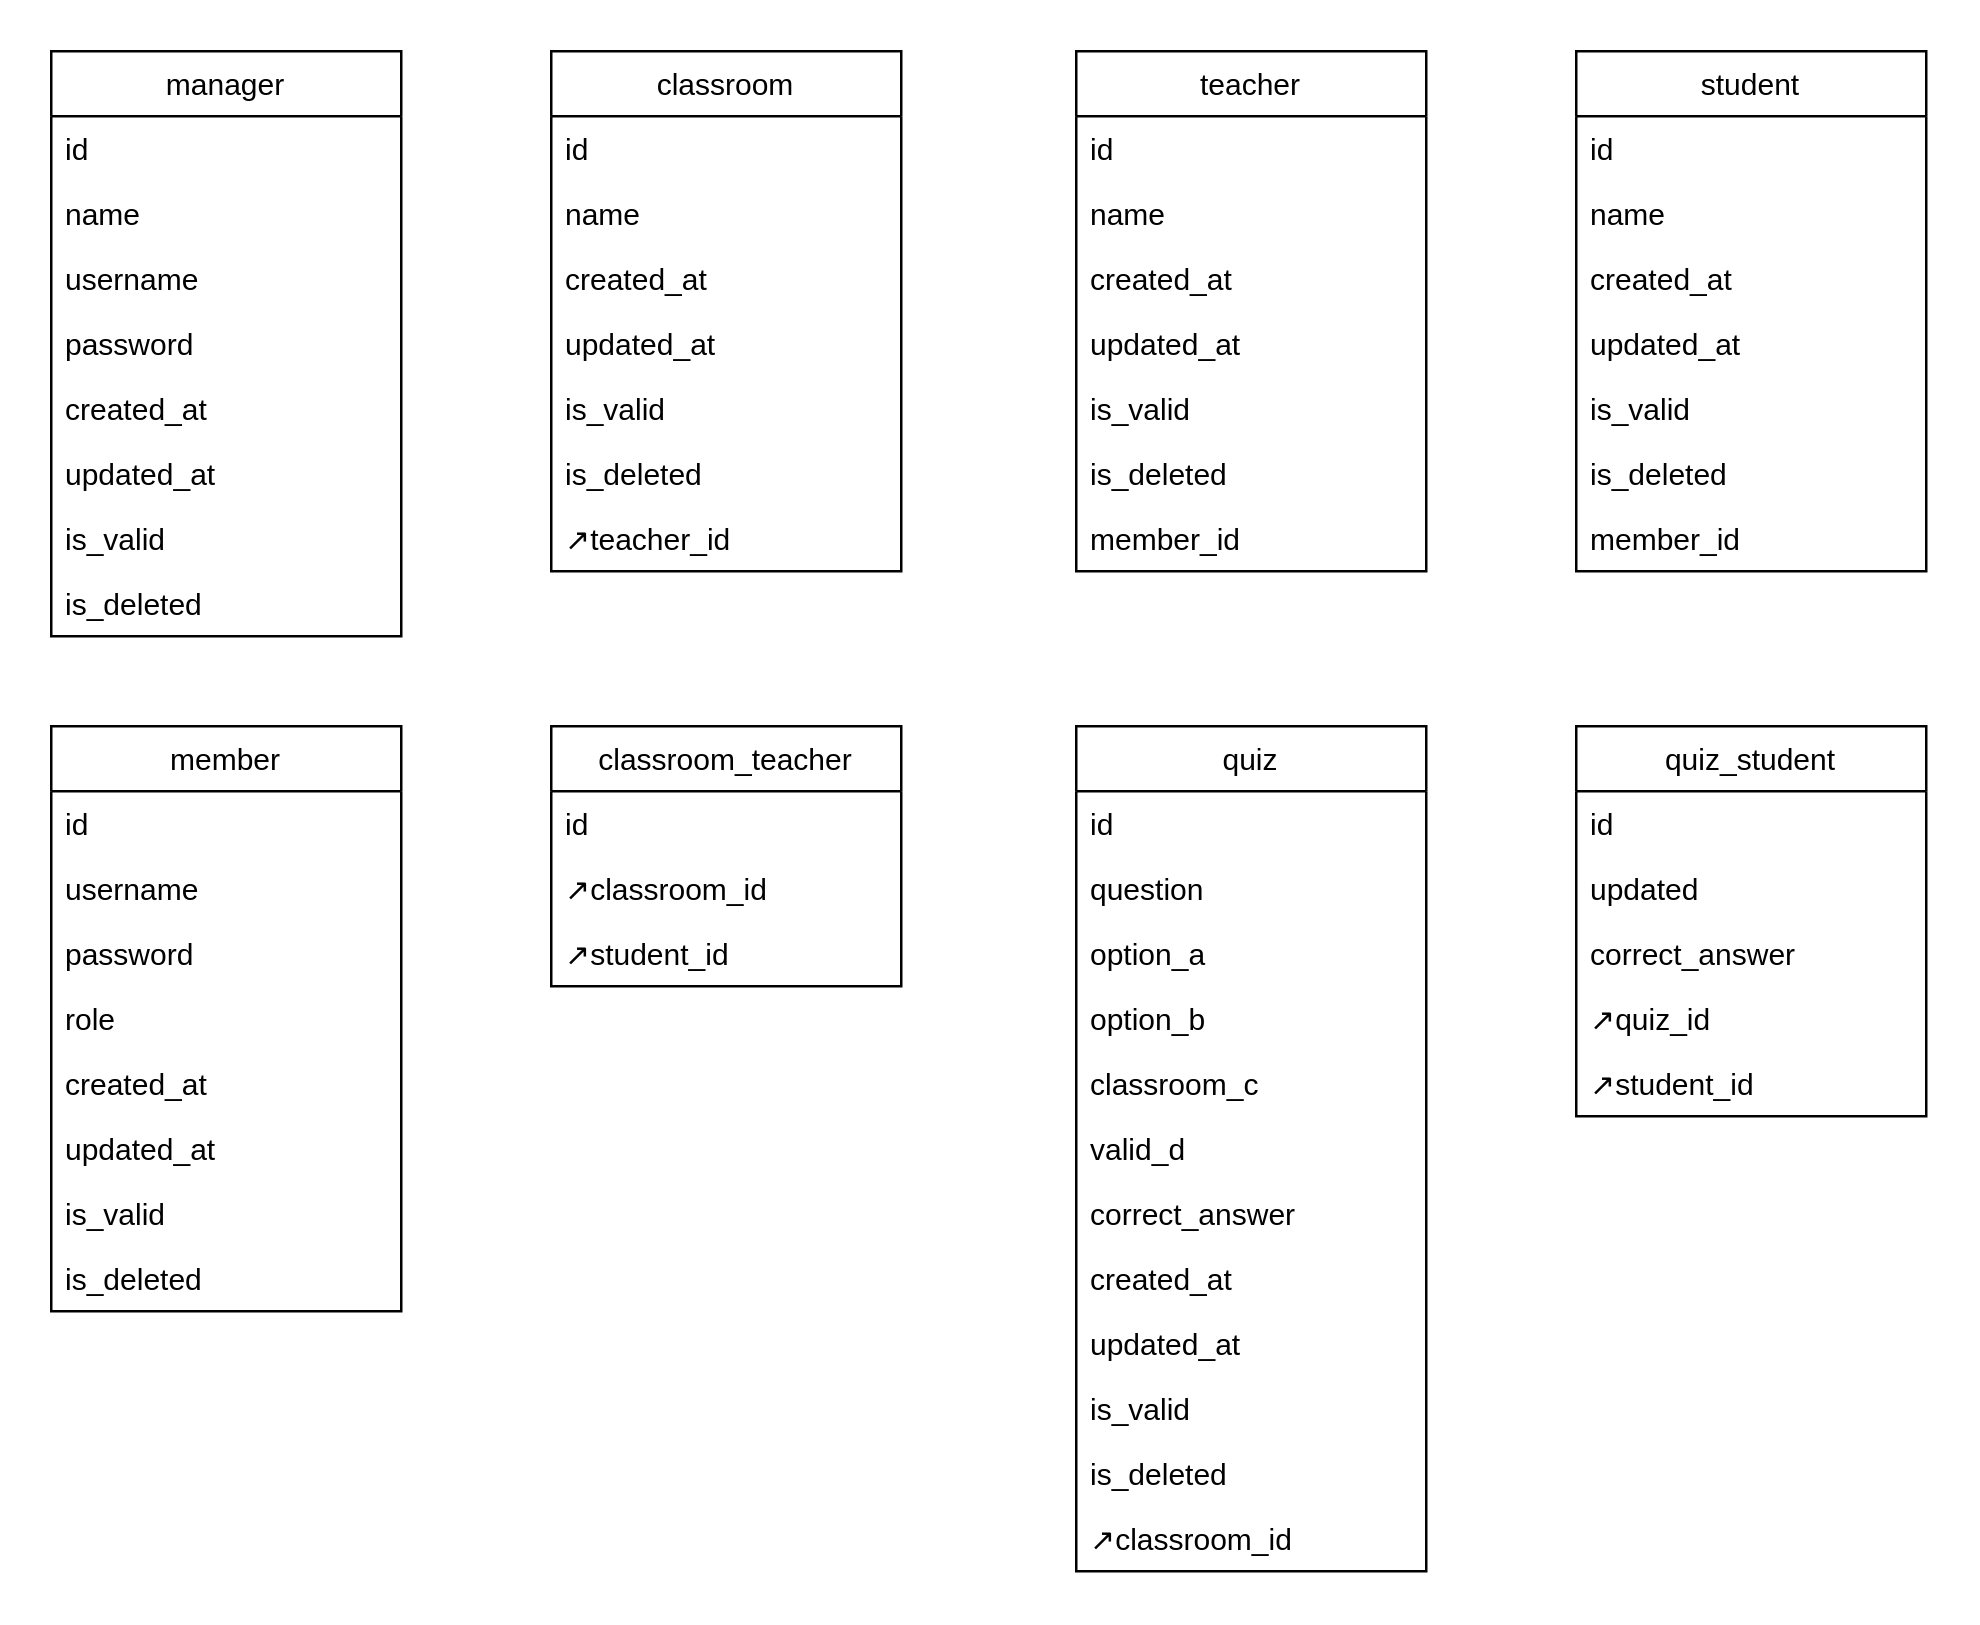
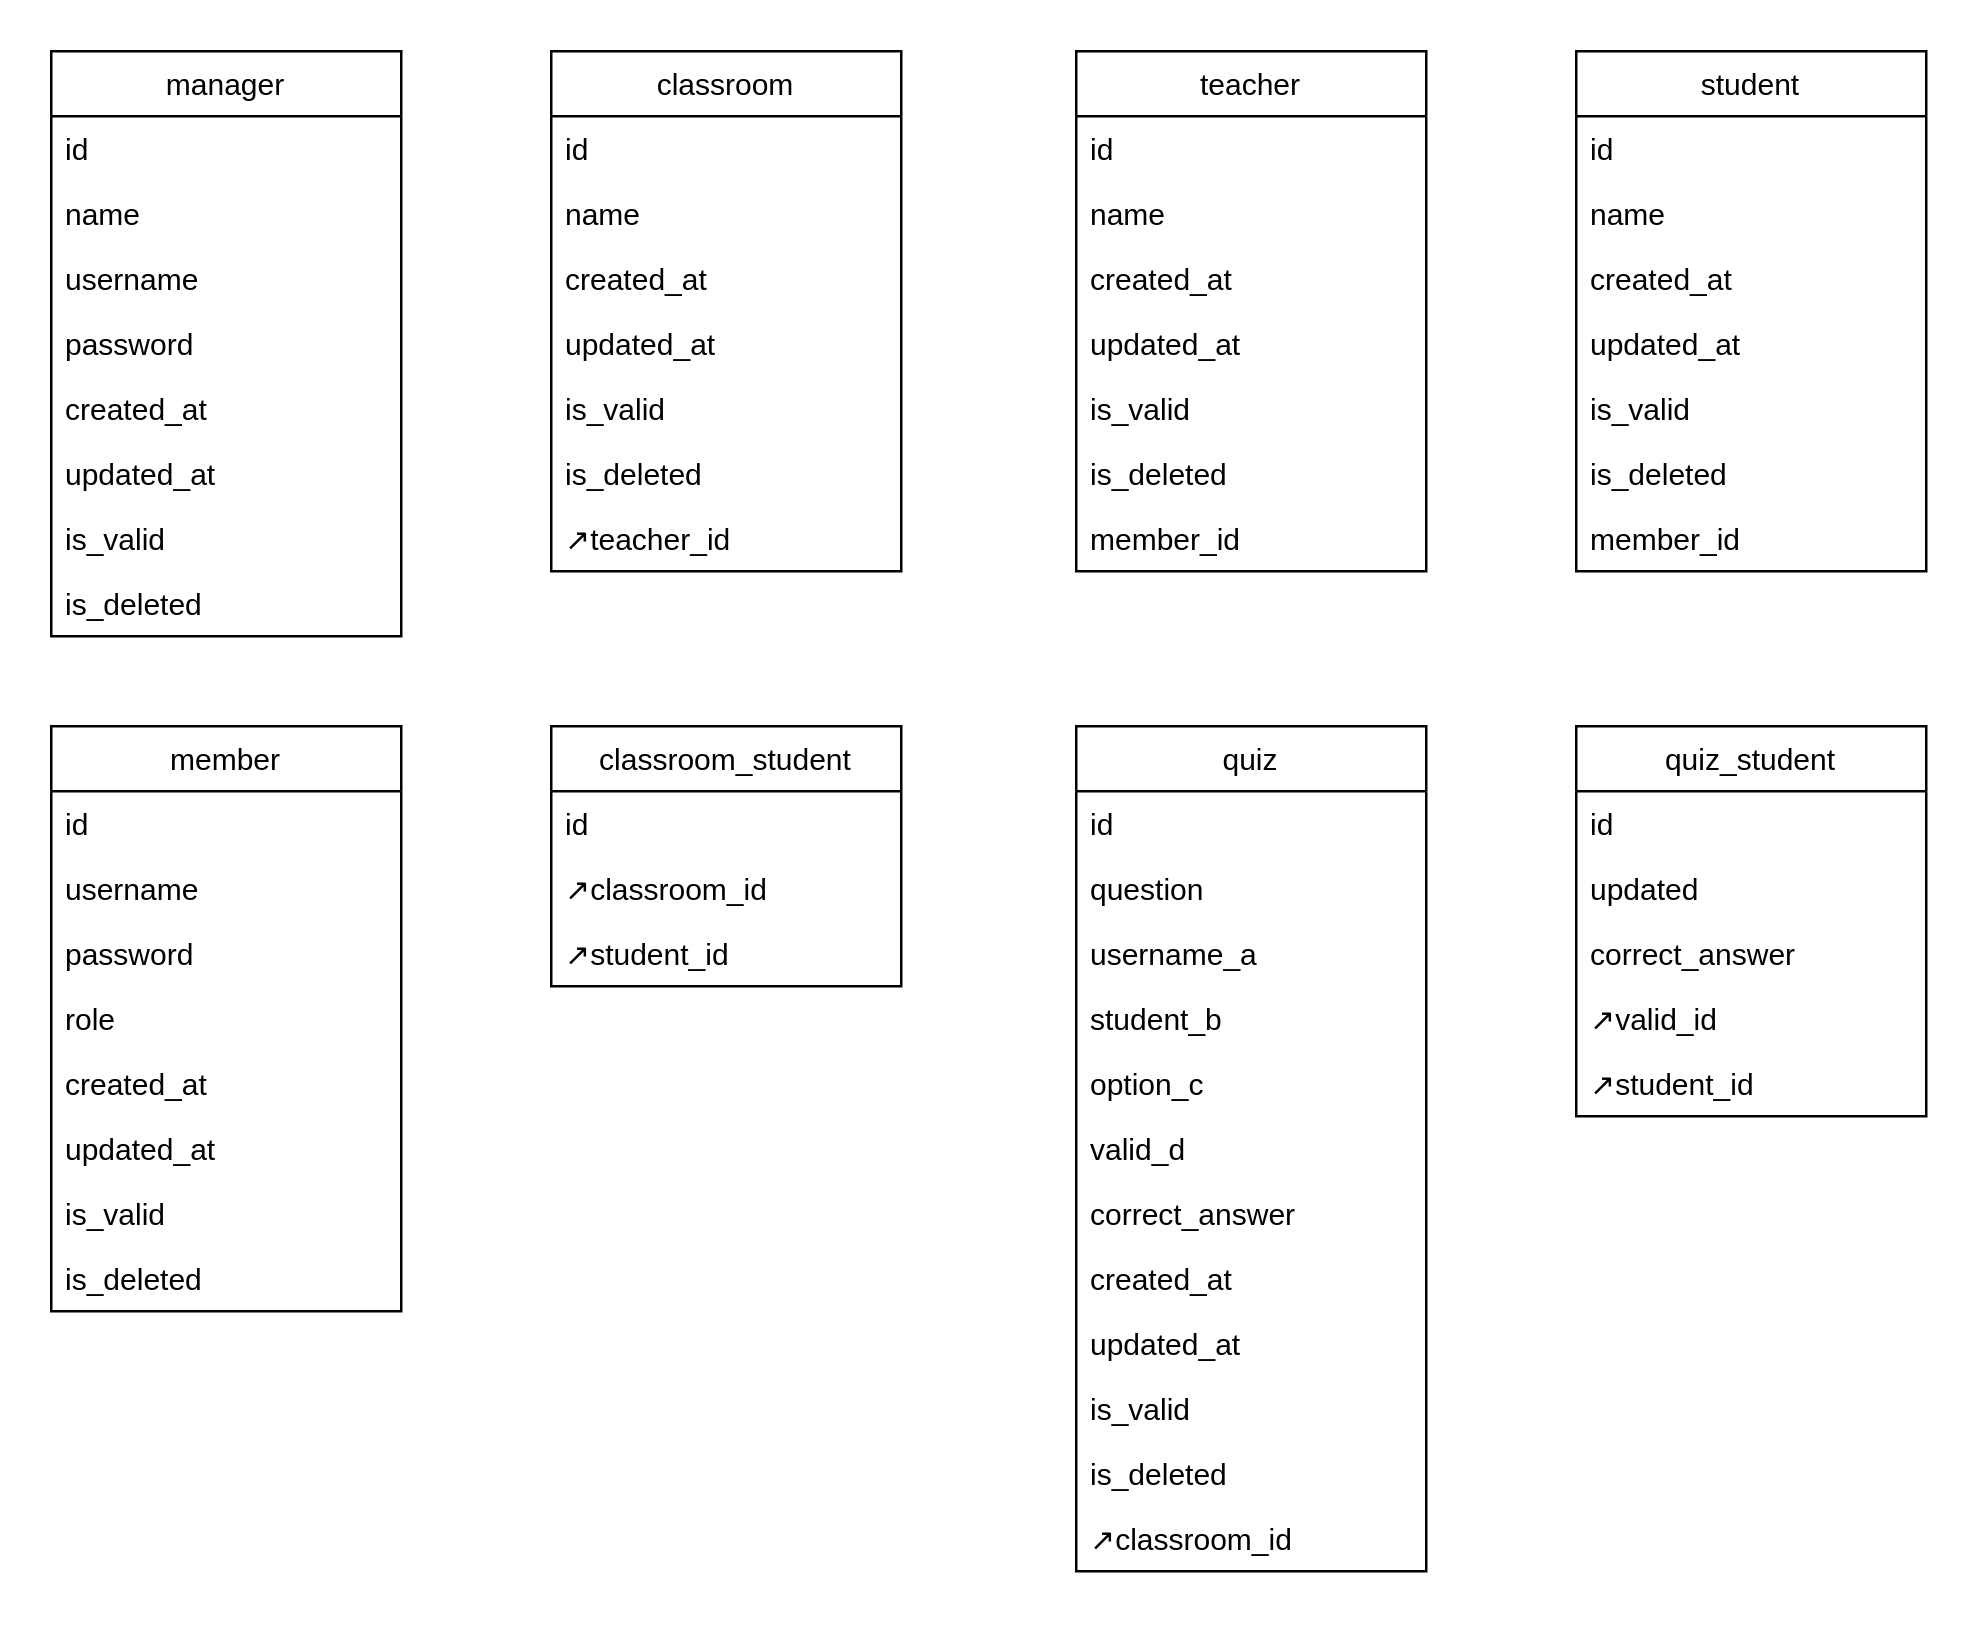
(725, 760) -> (725, 760)
(1153, 955) -> (1174, 955)
(1153, 1020) -> (1166, 1020)
(1649, 1020) -> (1654, 1020)
(1179, 1085) -> (1153, 1085)
